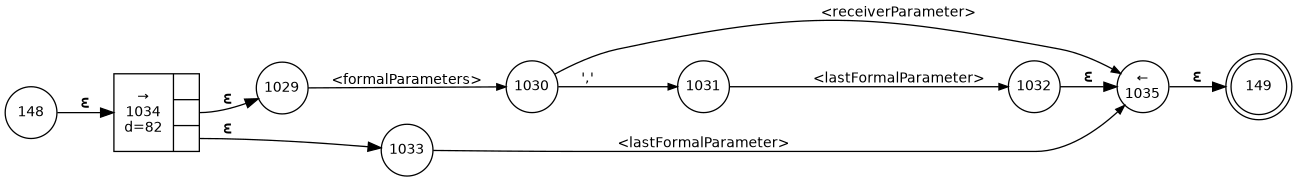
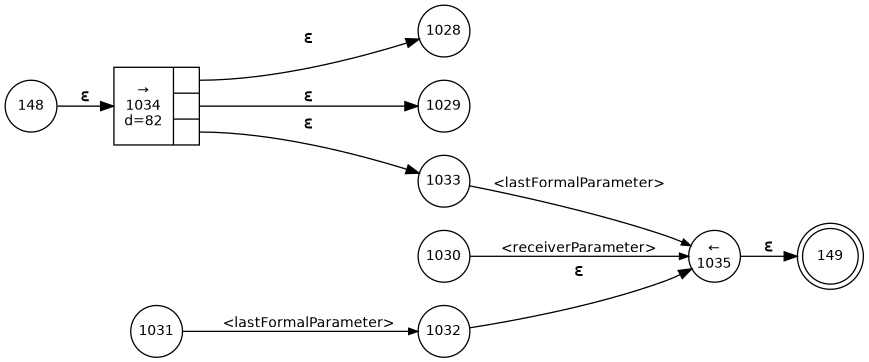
none -> (444, 31)
(402, 87) -> none
(613, 87) -> none
